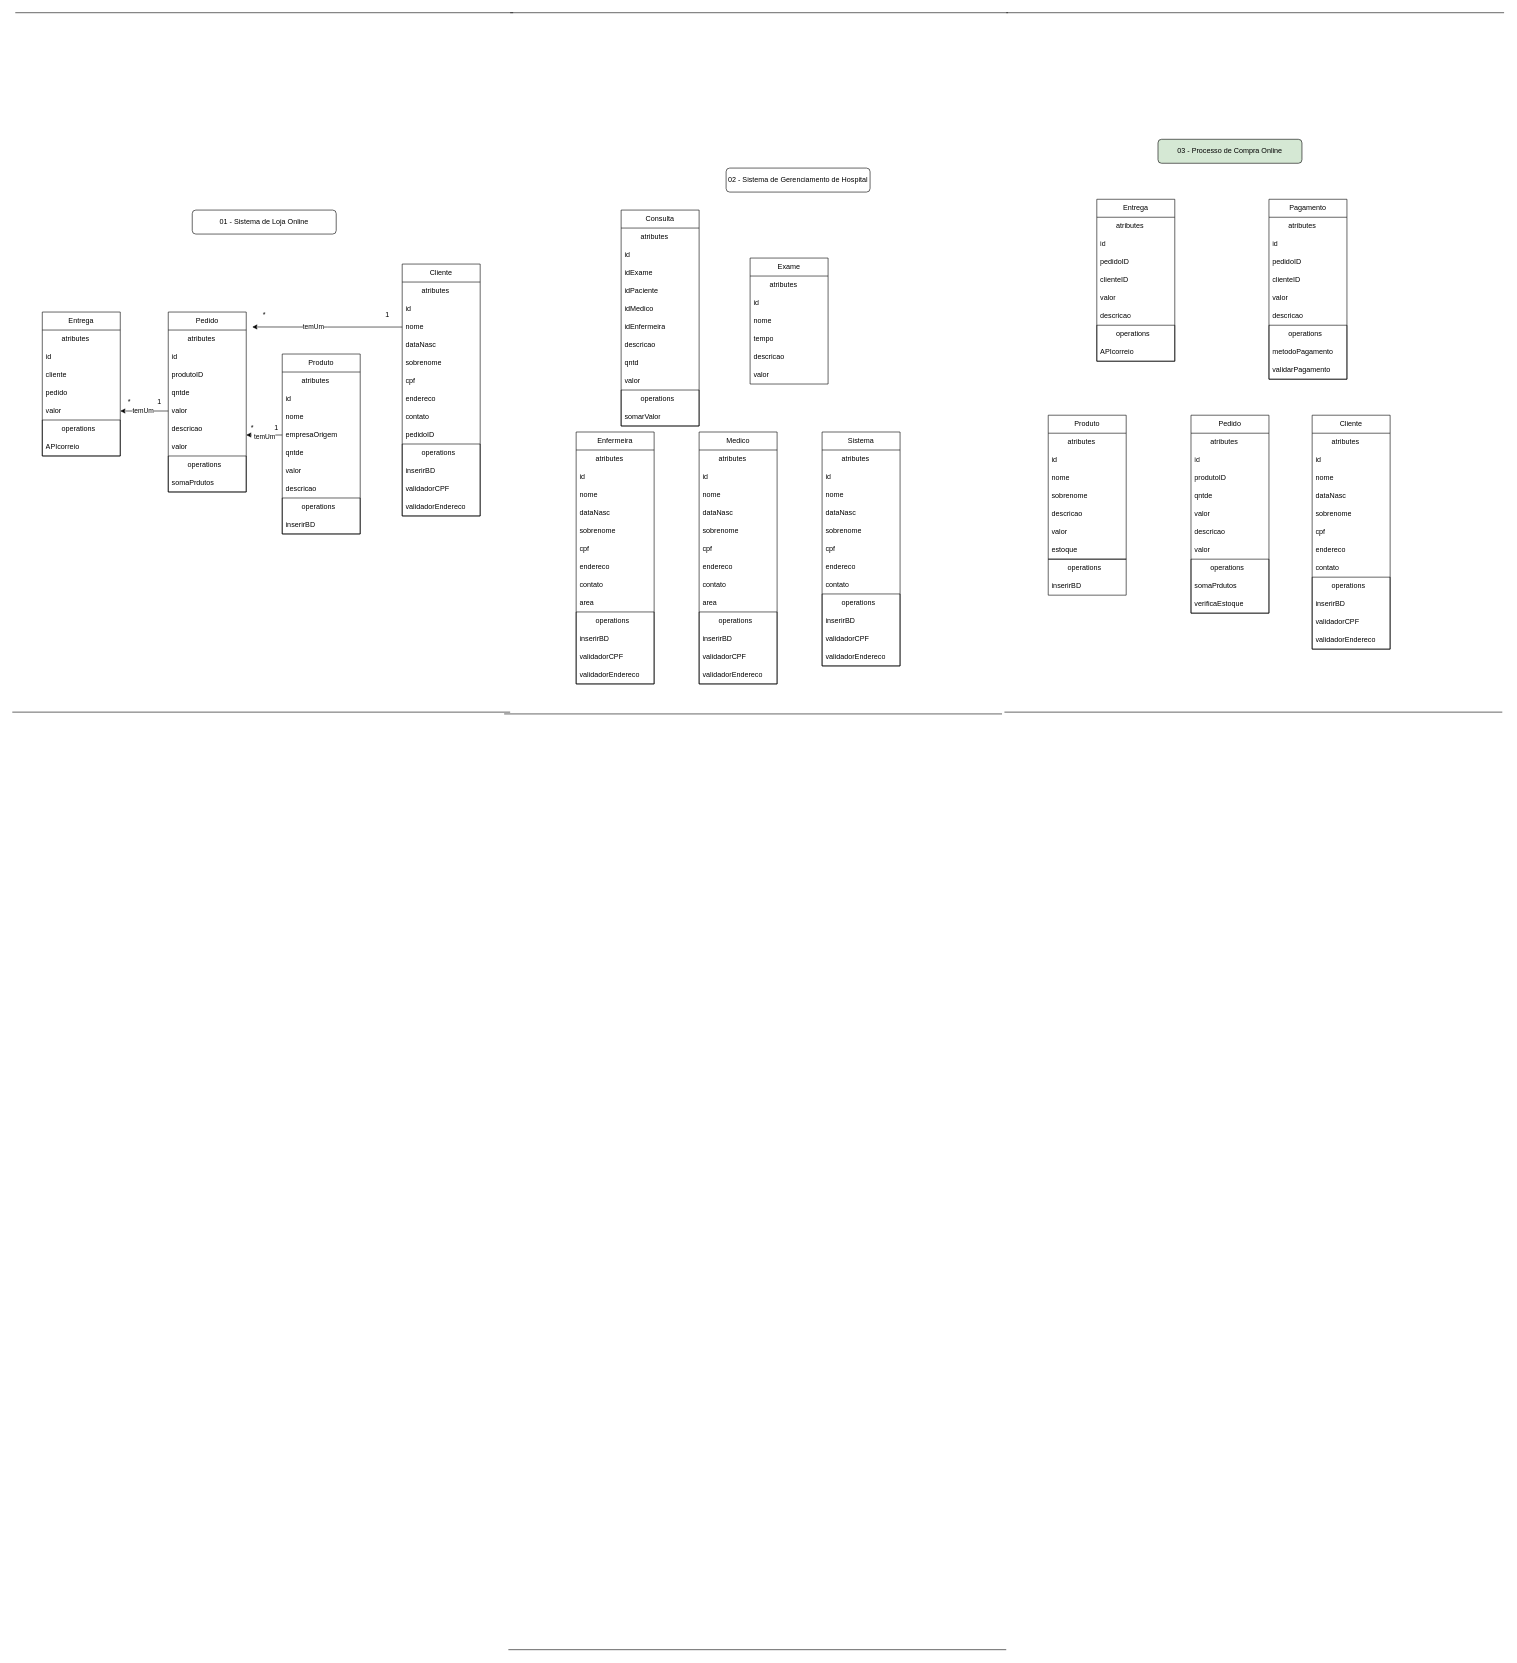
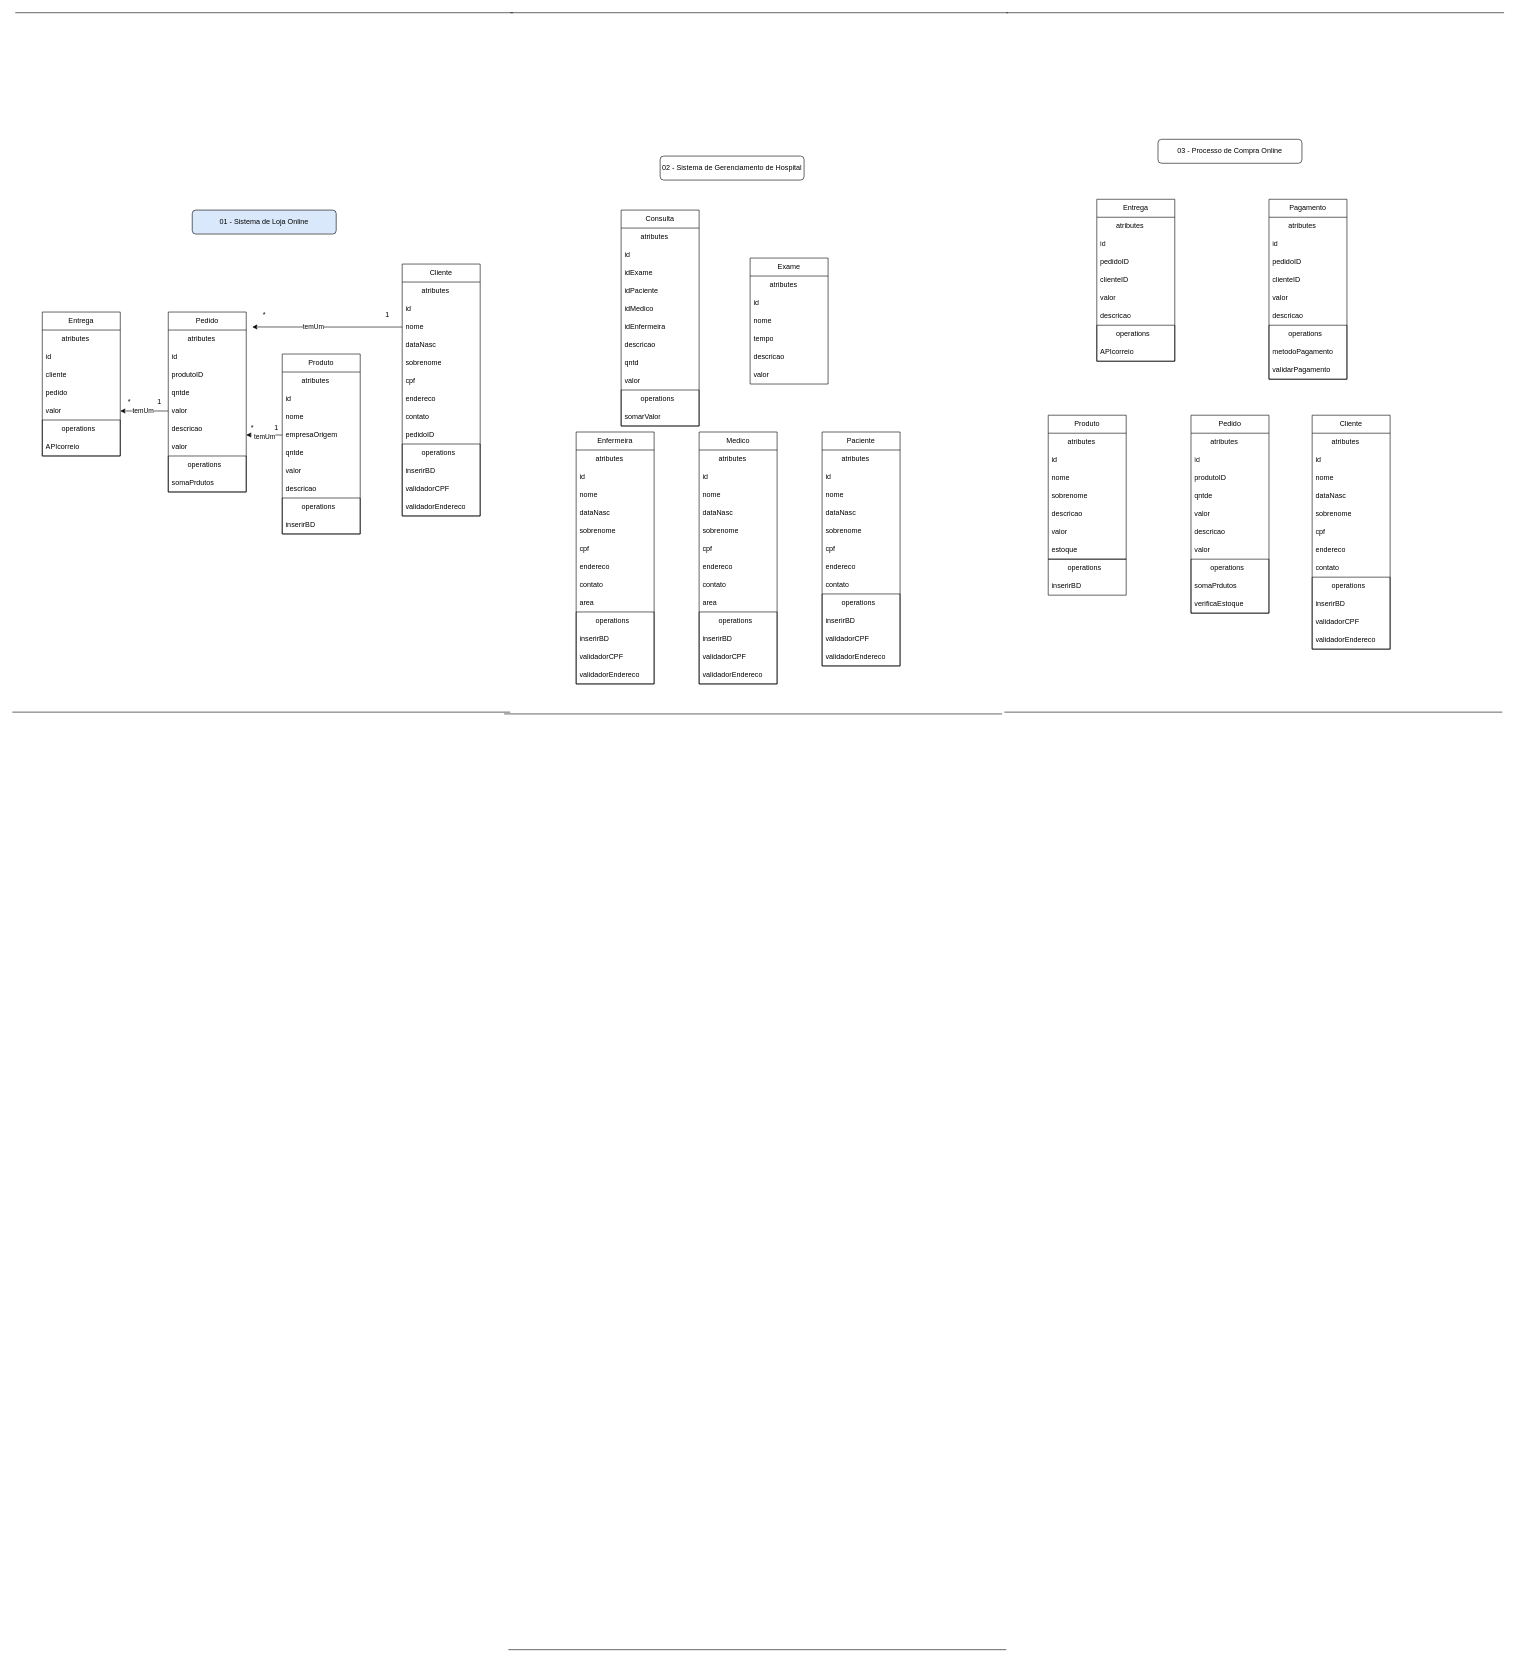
(1230, 151) -> (1230, 151)
(798, 180) -> (732, 168)
(264, 222) -> (264, 222)
(861, 441) -> (861, 441)
